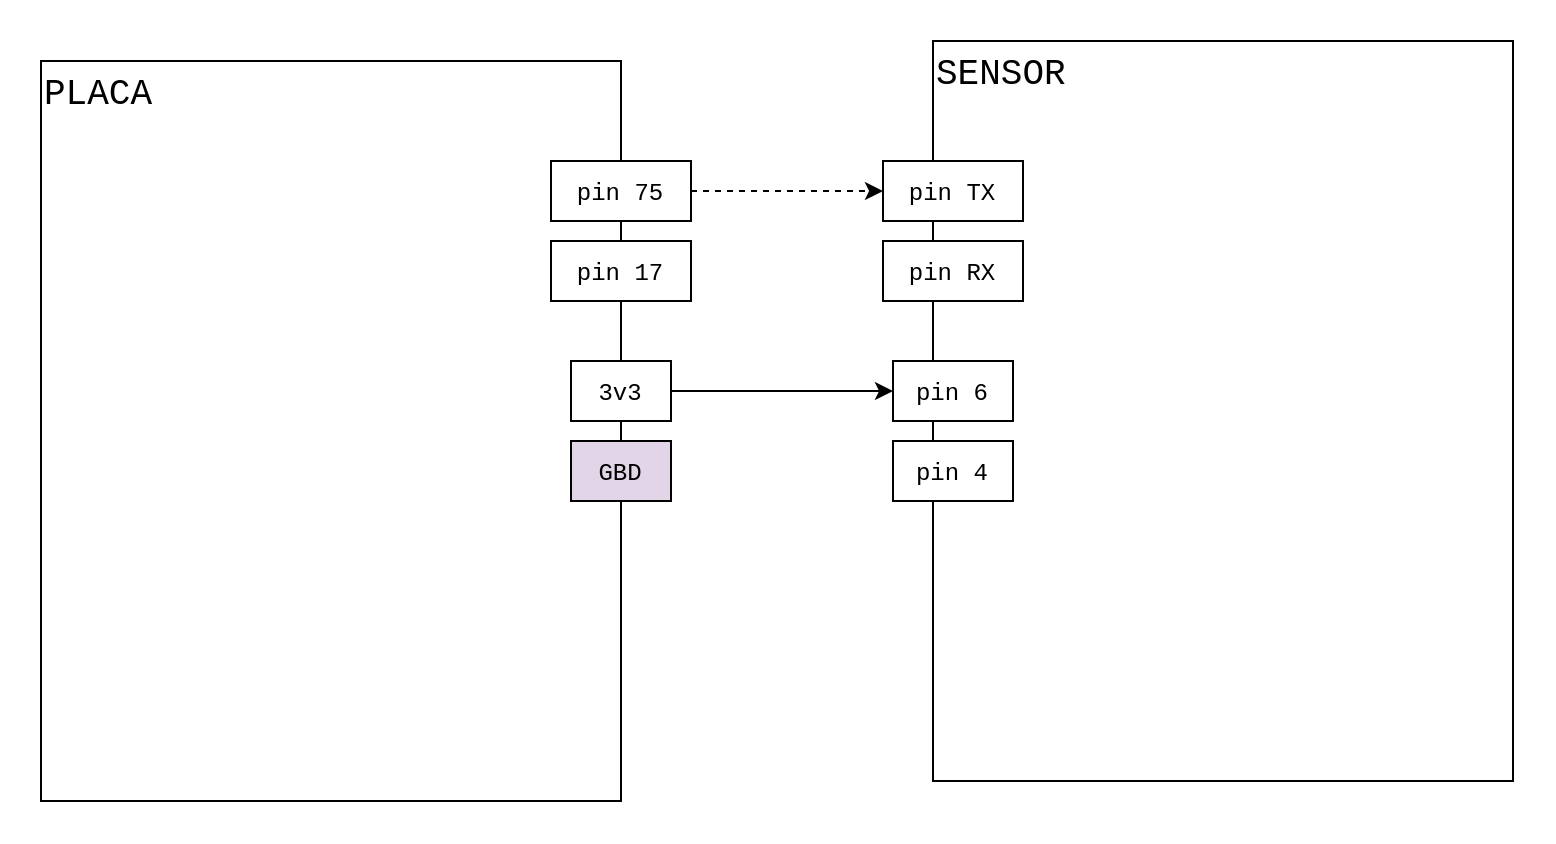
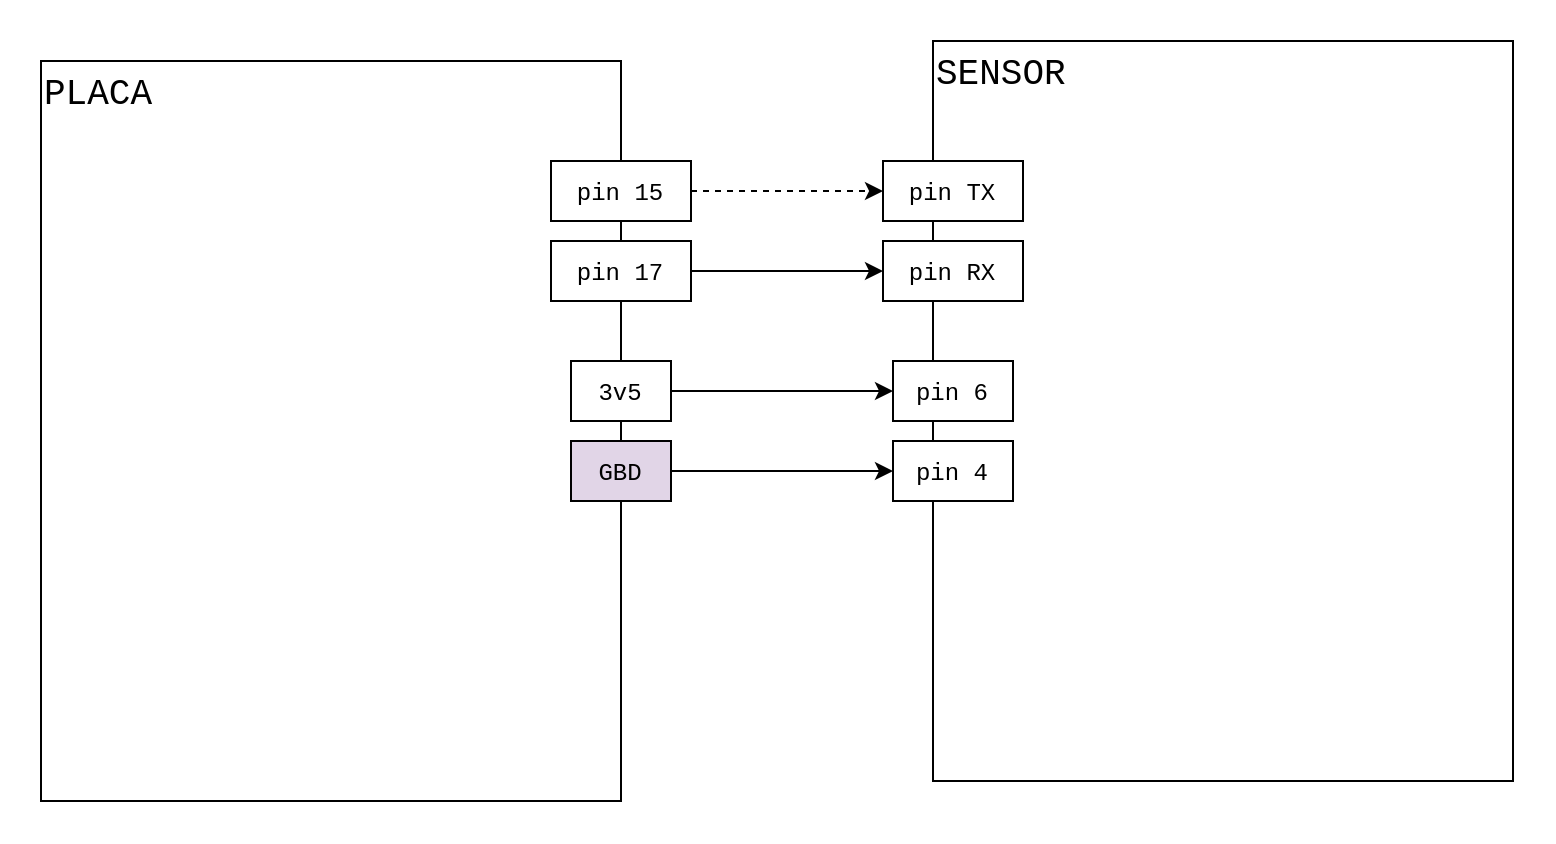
(621, 195) -> (621, 195)
none -> (780, 271)
(621, 395) -> (621, 395)
none -> (775, 471)
